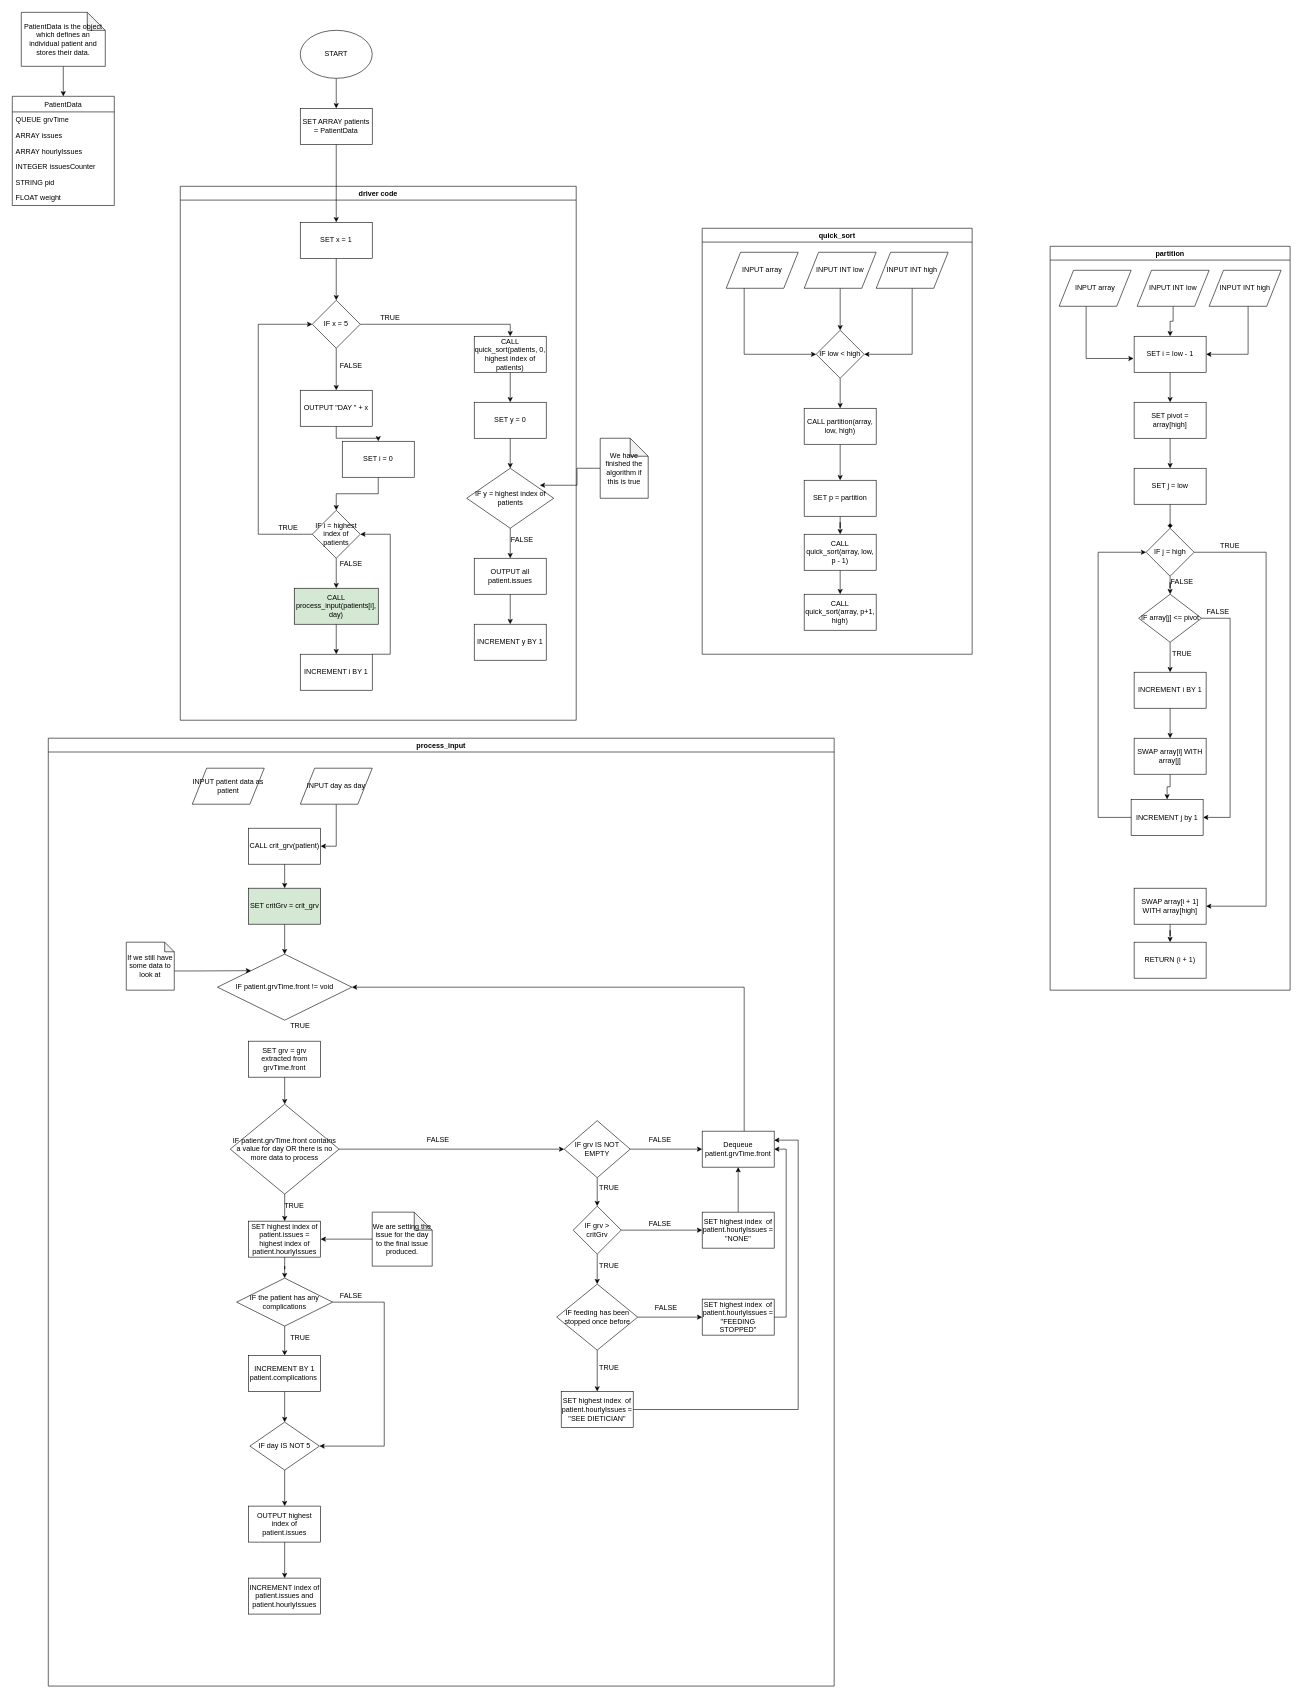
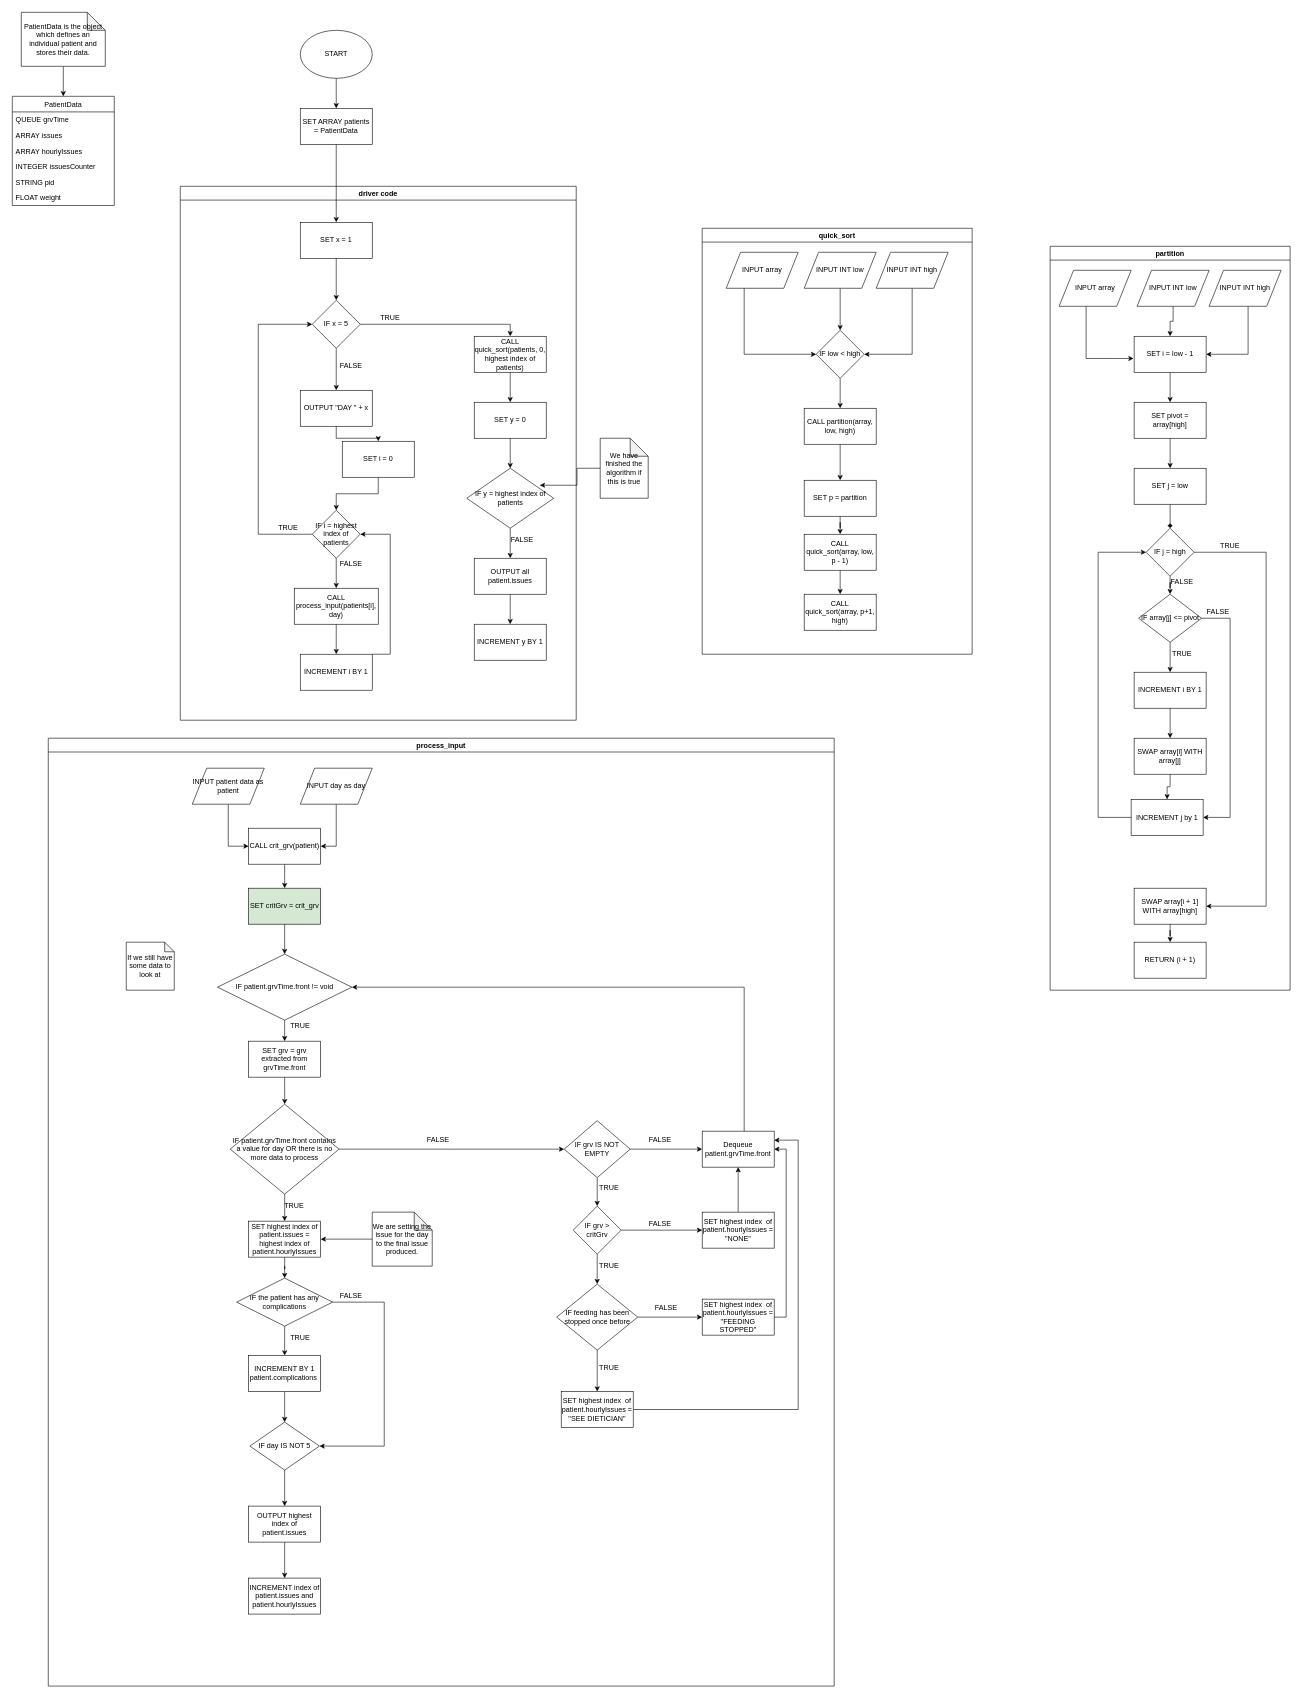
(336, 606) -> (336, 606)
none -> (228, 845)
(245, 971) -> none
none -> (285, 1028)
